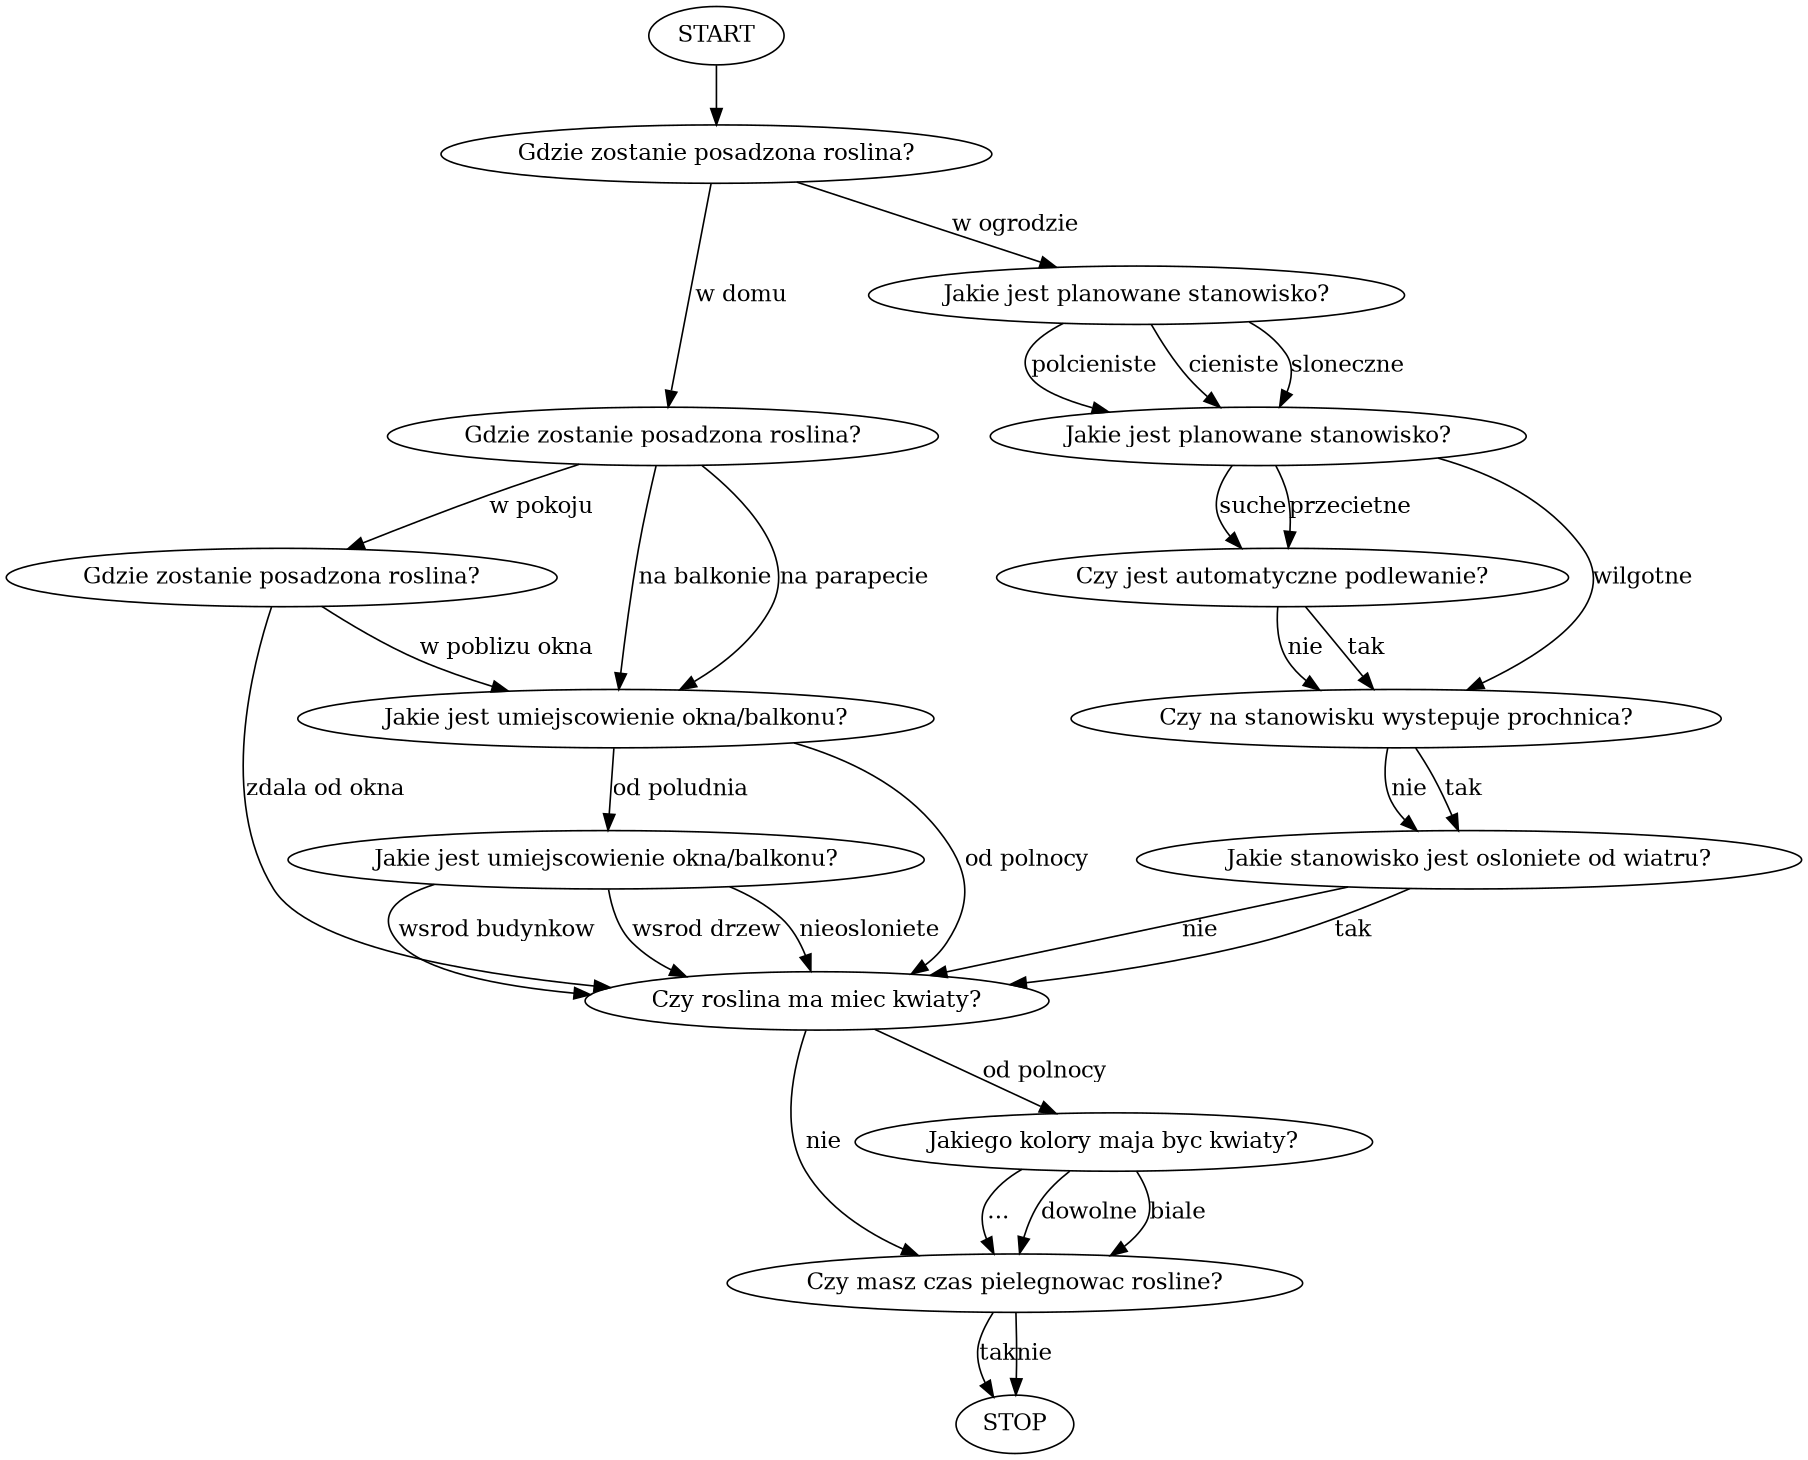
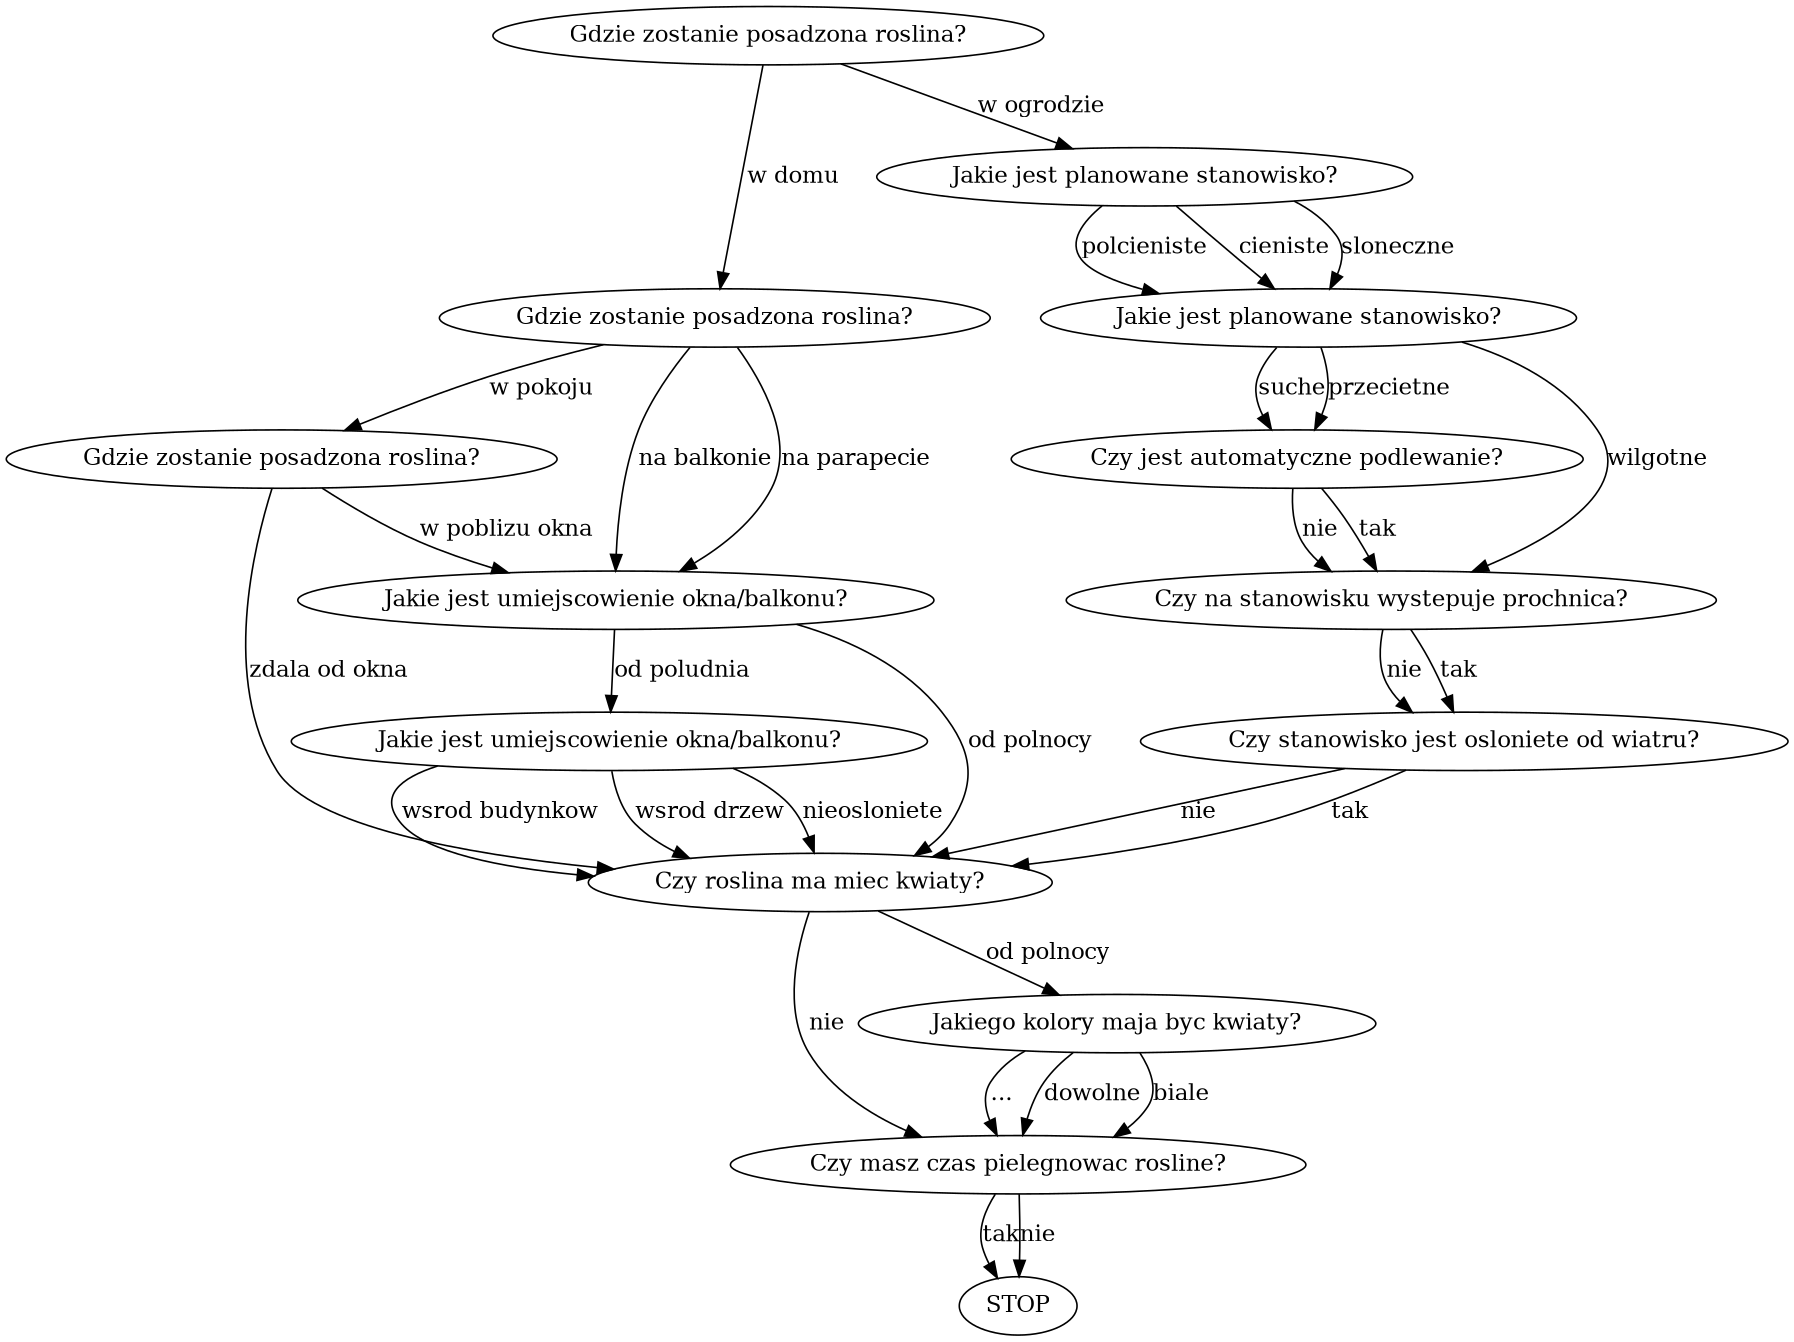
(716, 36) -> none
(1469, 860) -> (1464, 741)
